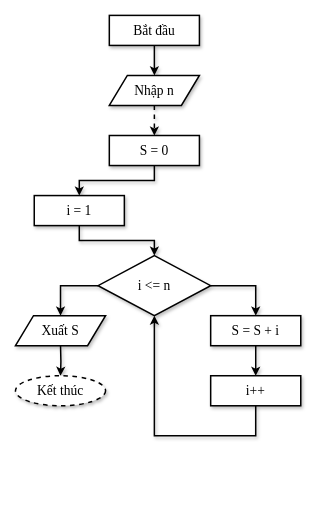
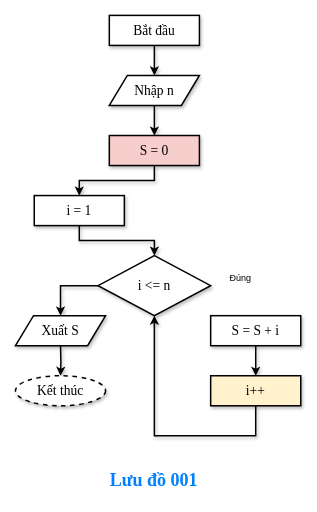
(154, 117) -> (154, 117)
(154, 150) -> (154, 150)
none -> (240, 278)
(244, 285) -> none
(255, 390) -> (255, 390)
none -> (154, 473)
